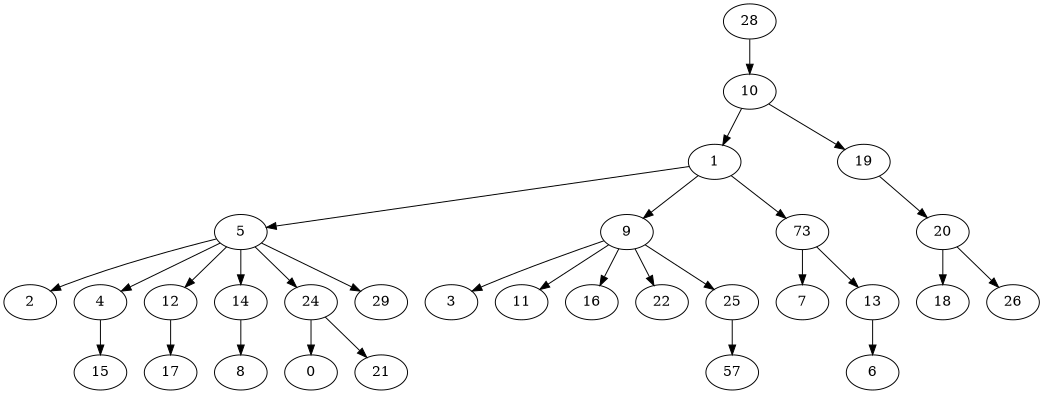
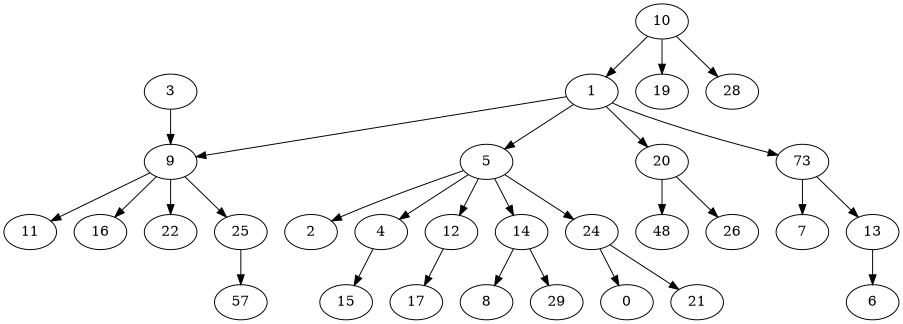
(750, 52) -> (694, 53)
(900, 194) -> (623, 123)
(542, 263) -> (171, 122)
(306, 265) -> (537, 263)
(943, 302) -> (662, 232)
